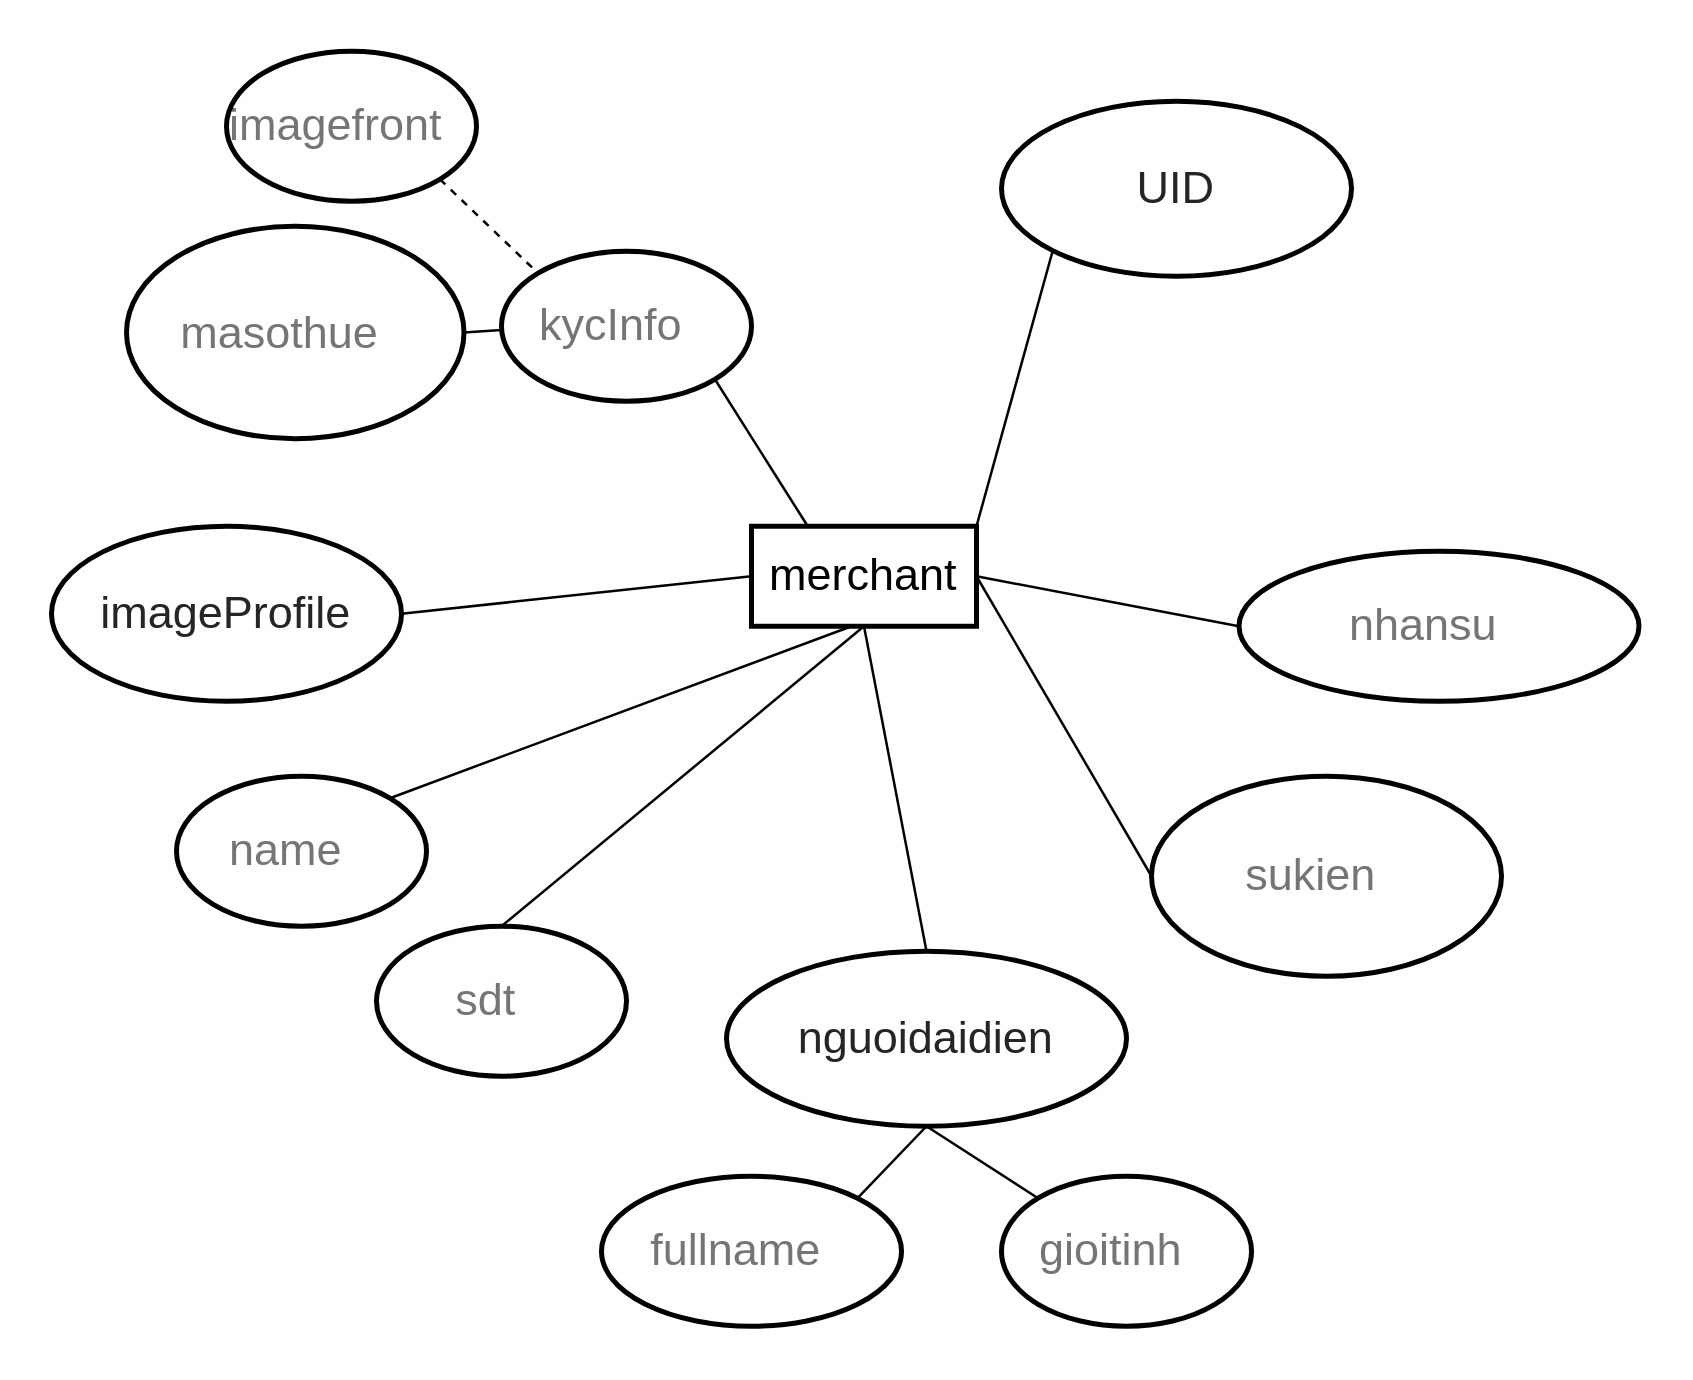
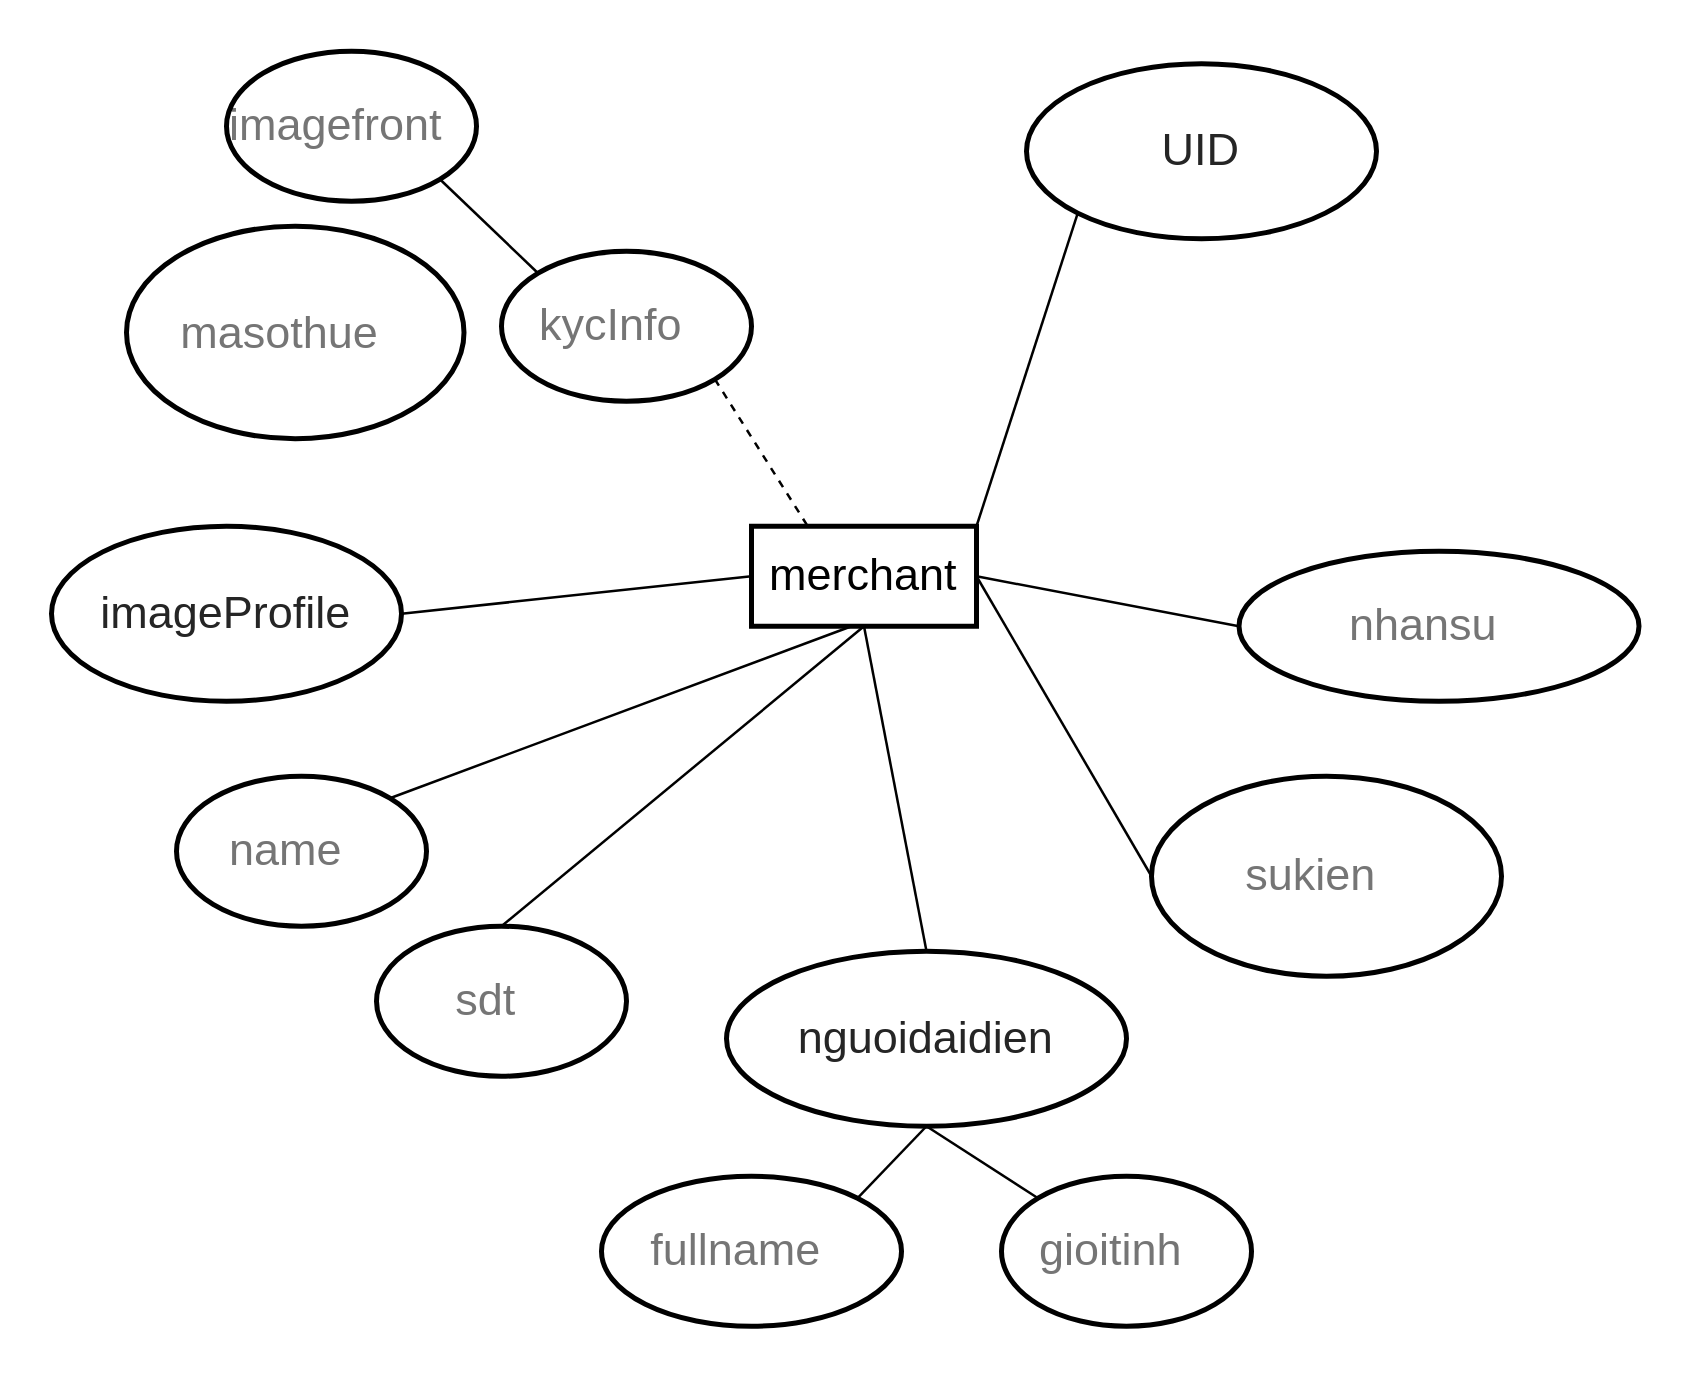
(1176, 189) -> (1201, 151)
(490, 227) -> (490, 227)
(482, 331) -> none
(760, 451) -> (760, 451)
